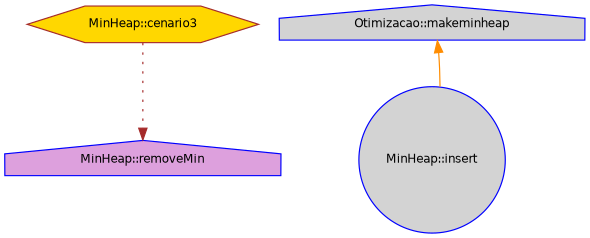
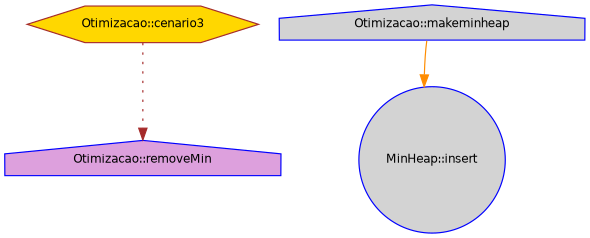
(143, 24) -> (143, 24)
(440, 70) -> (425, 58)
(143, 160) -> (143, 160)
